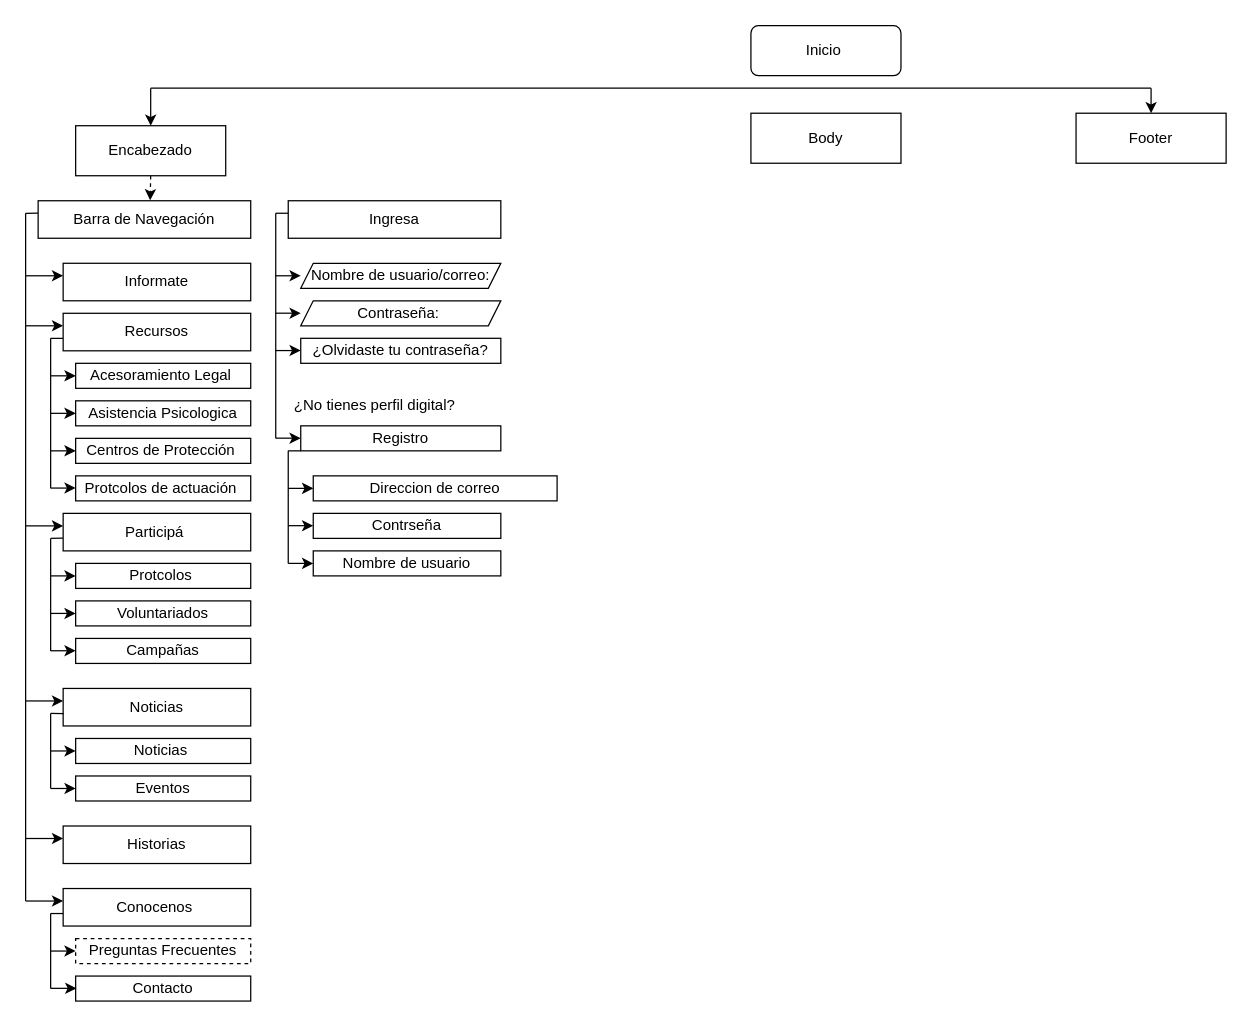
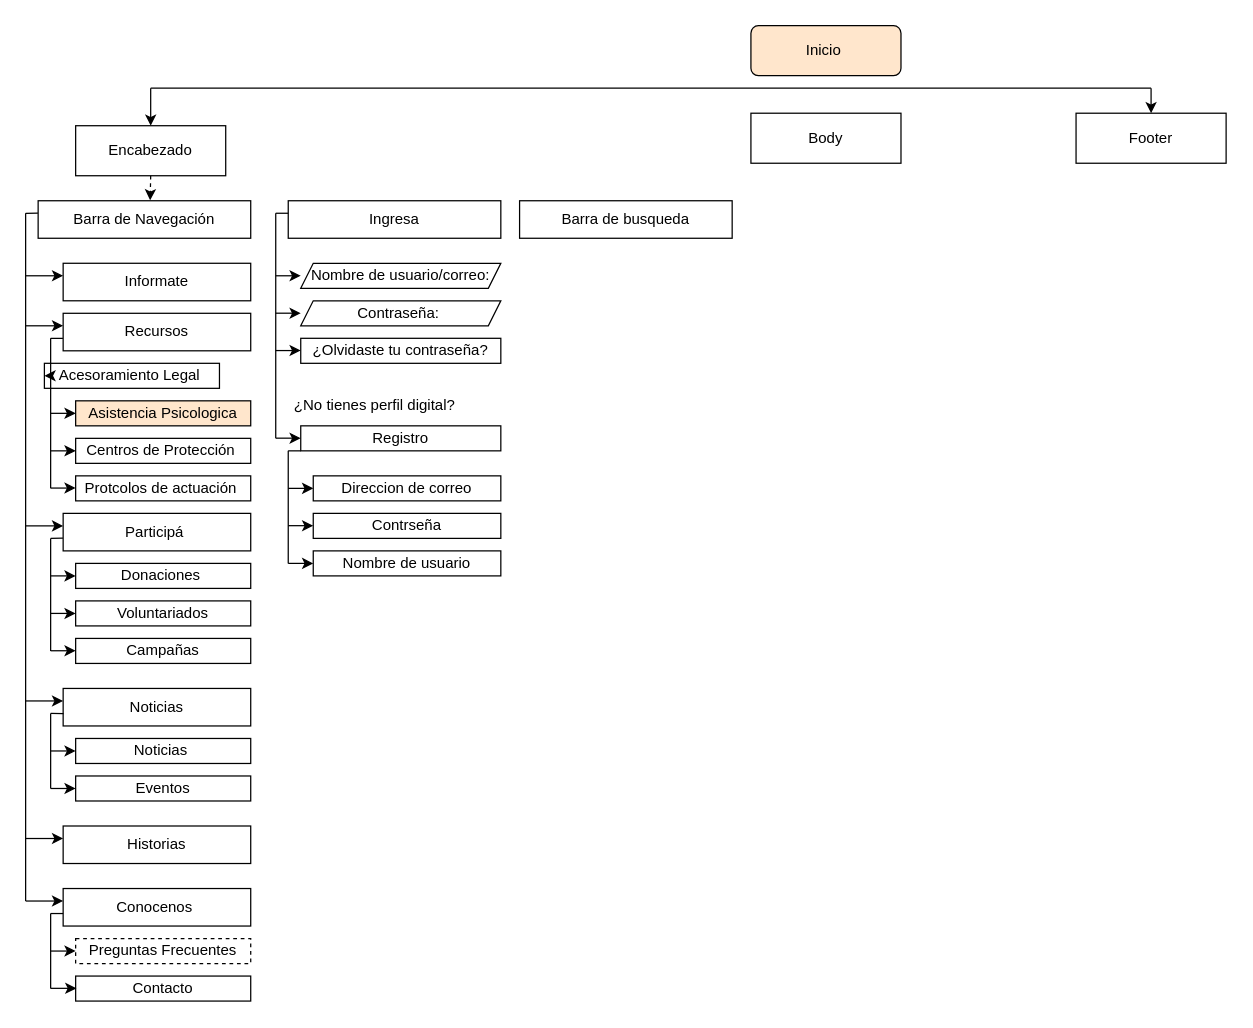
(826, 51) -> (826, 51)
none -> (626, 219)
(163, 376) -> (132, 376)
(163, 413) -> (163, 413)
(435, 488) -> (407, 488)
(163, 576) -> (163, 576)
